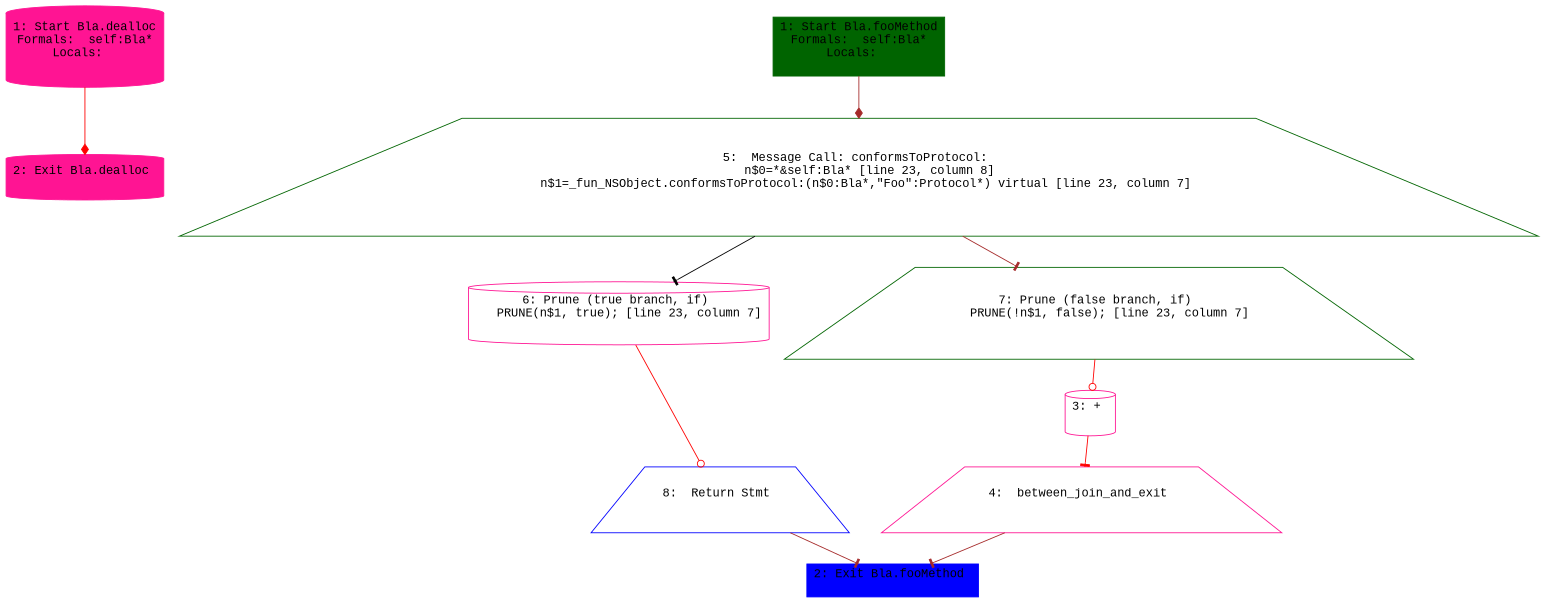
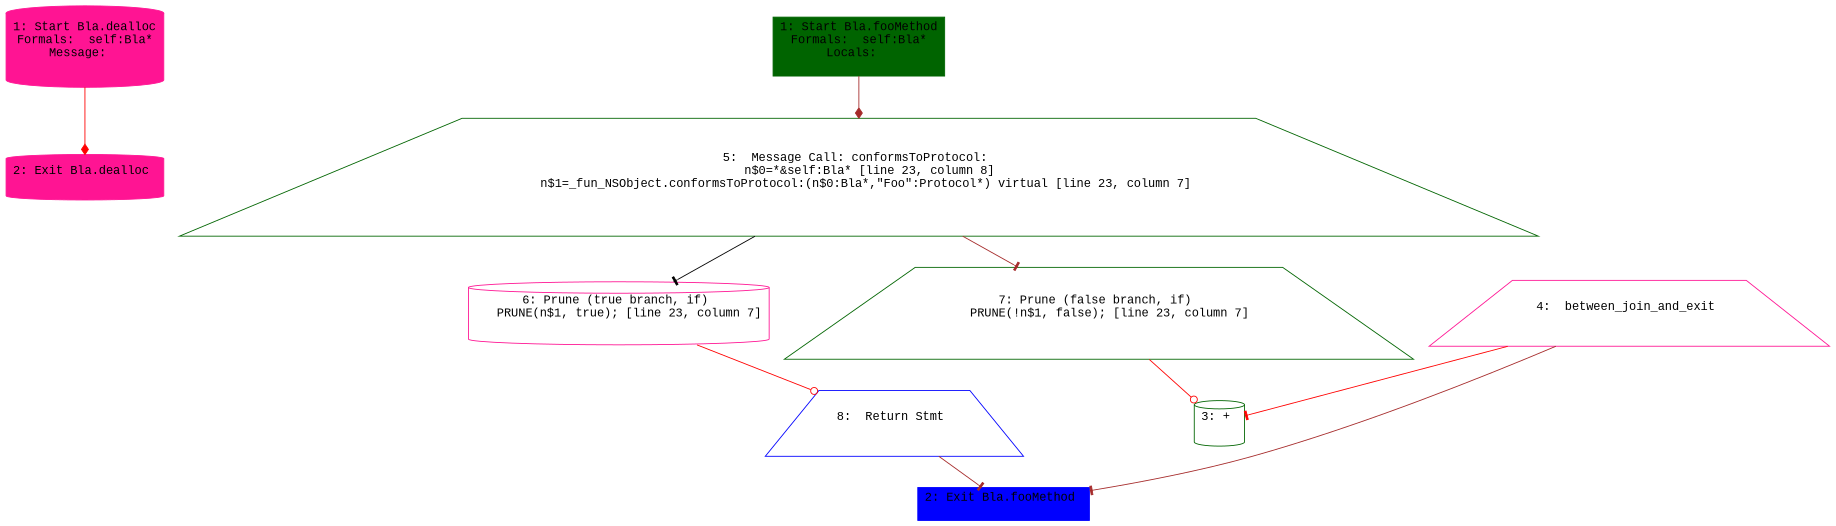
(85, 47) -> (85, 47)
(1090, 413) -> (1219, 423)
(1087, 449) -> (1378, 380)
